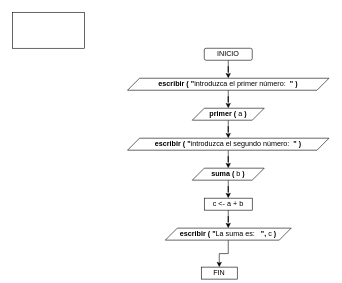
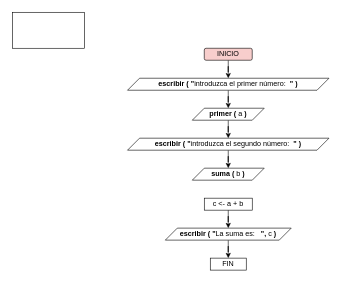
(228, 54) -> (228, 54)
(228, 189) -> none
(219, 273) -> (228, 264)
